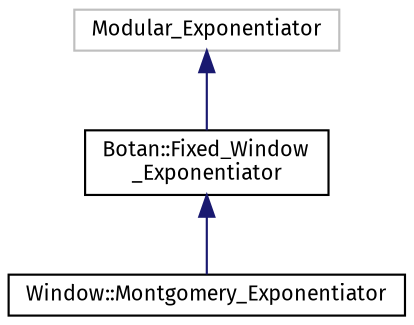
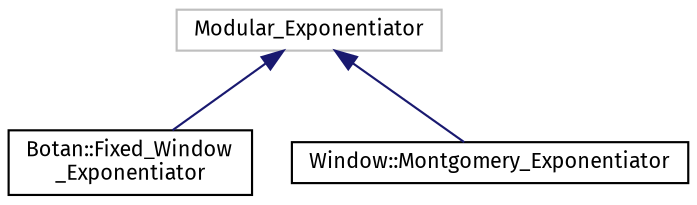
(207, 246) -> (409, 103)
